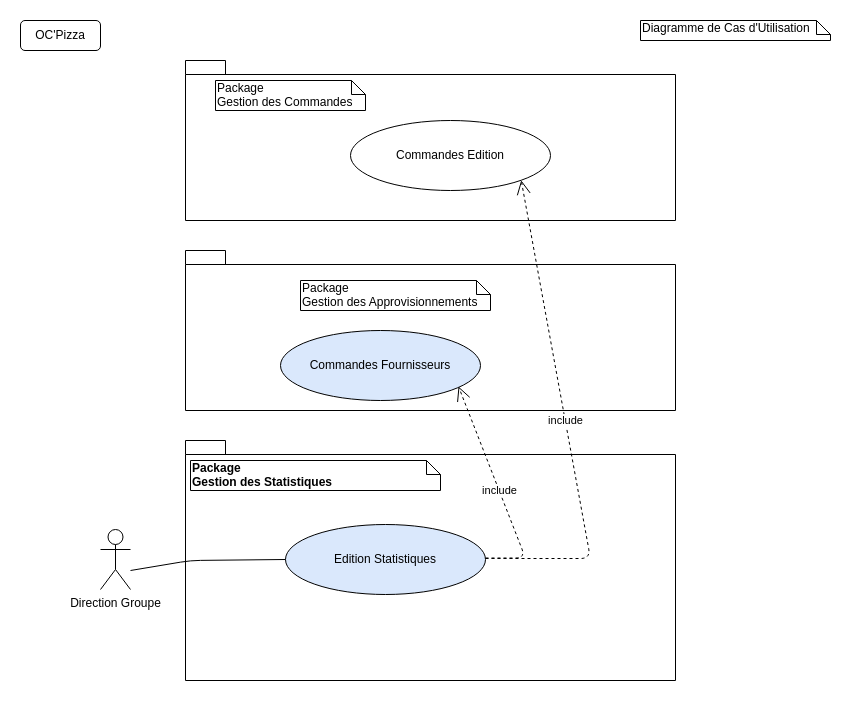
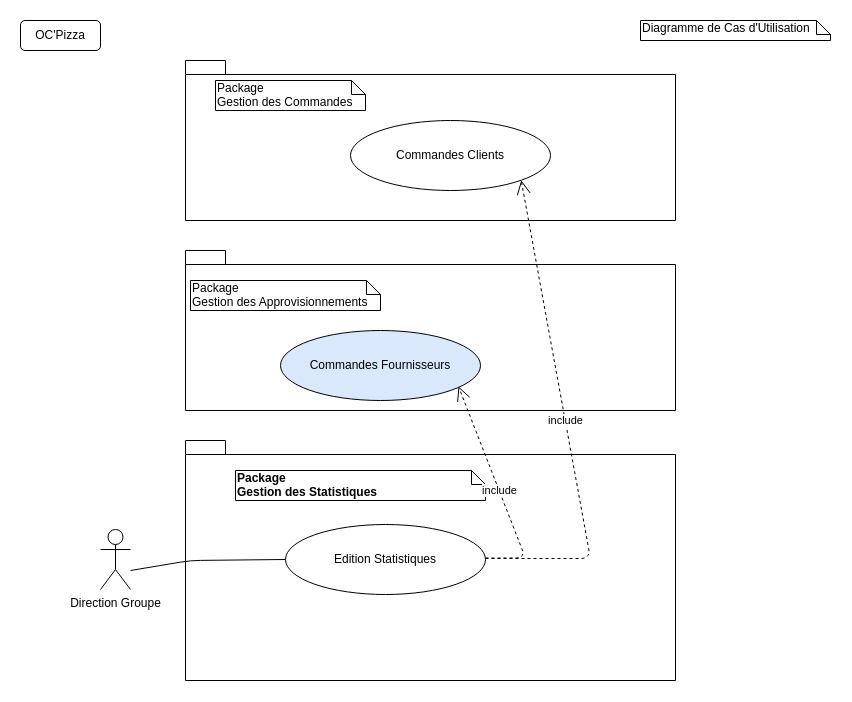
(451, 156) -> (451, 156)
(396, 296) -> (286, 296)
(316, 476) -> (361, 486)
(386, 560) -> (386, 560)
